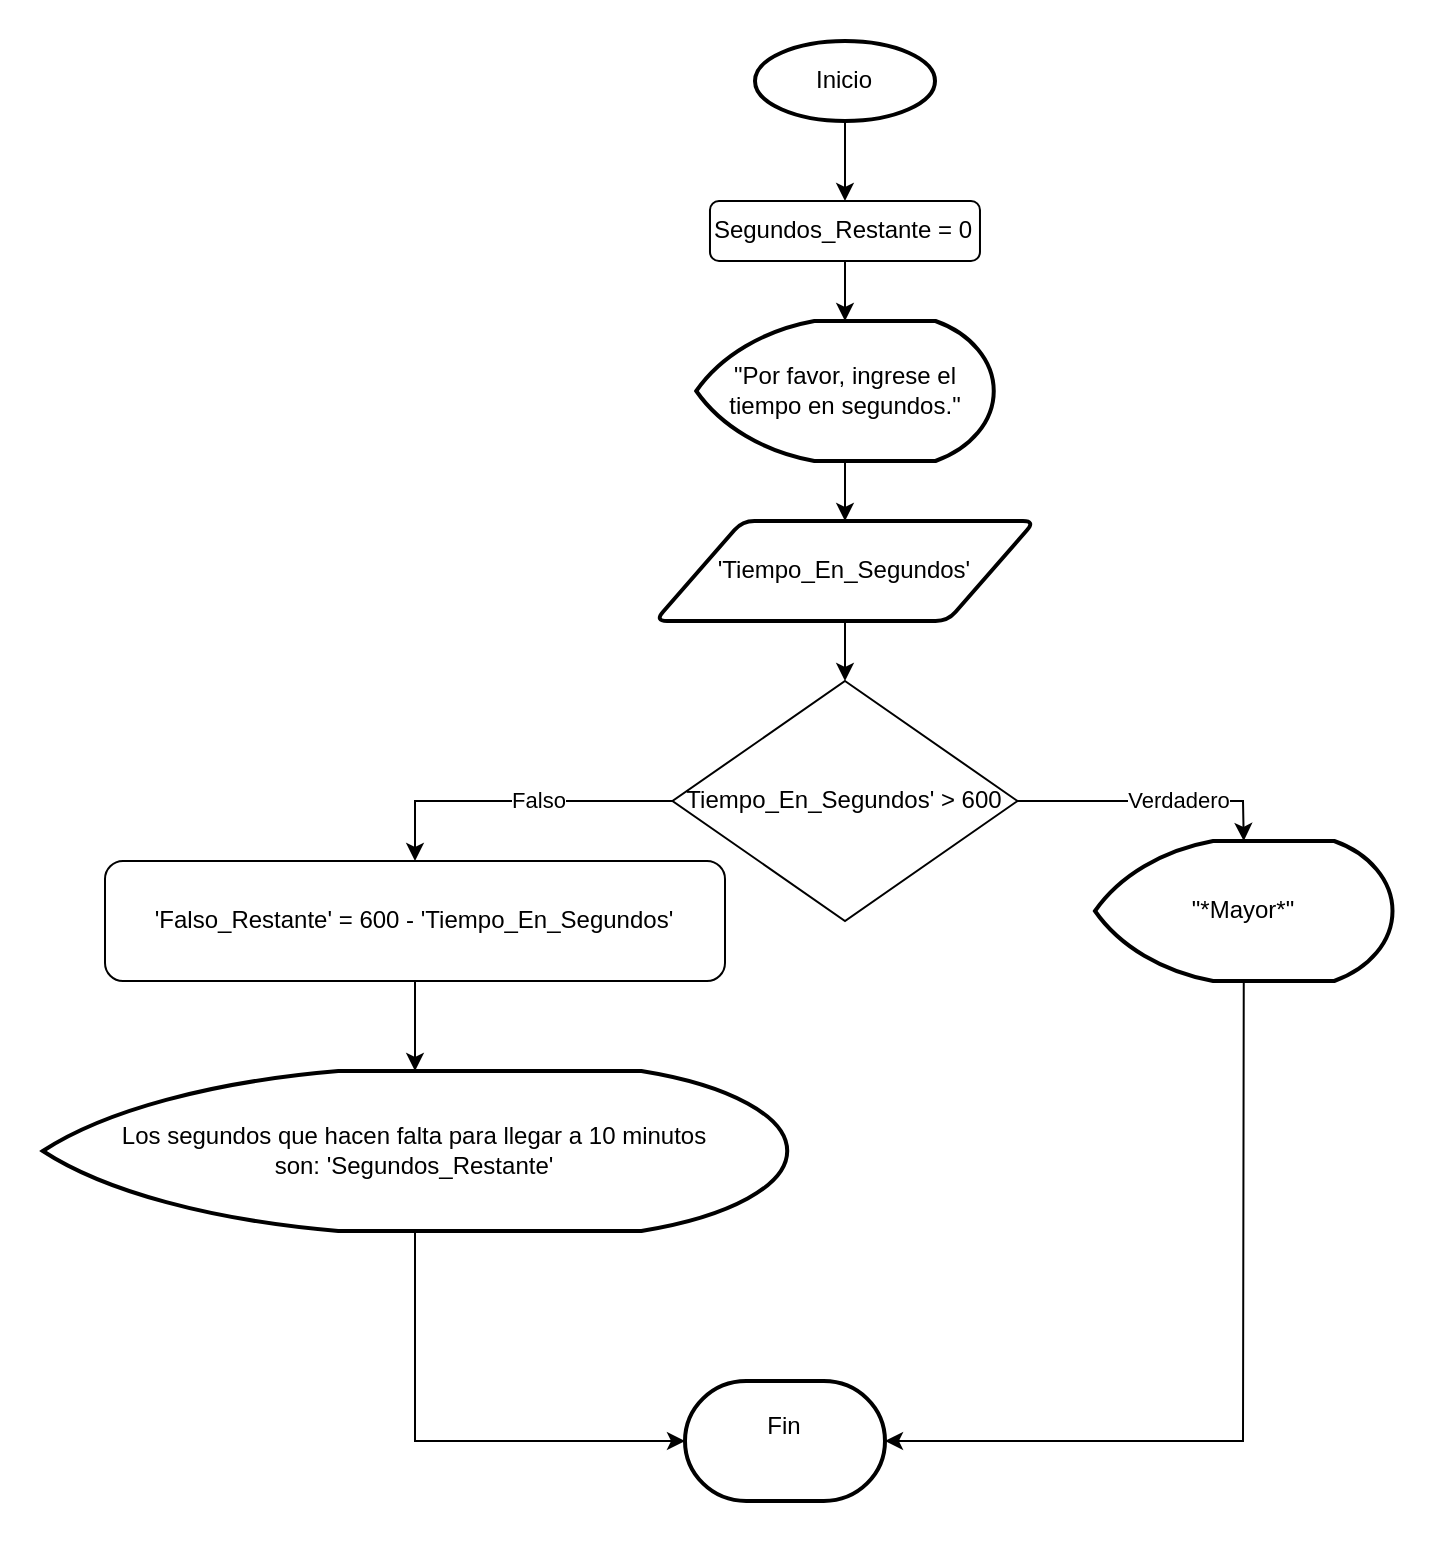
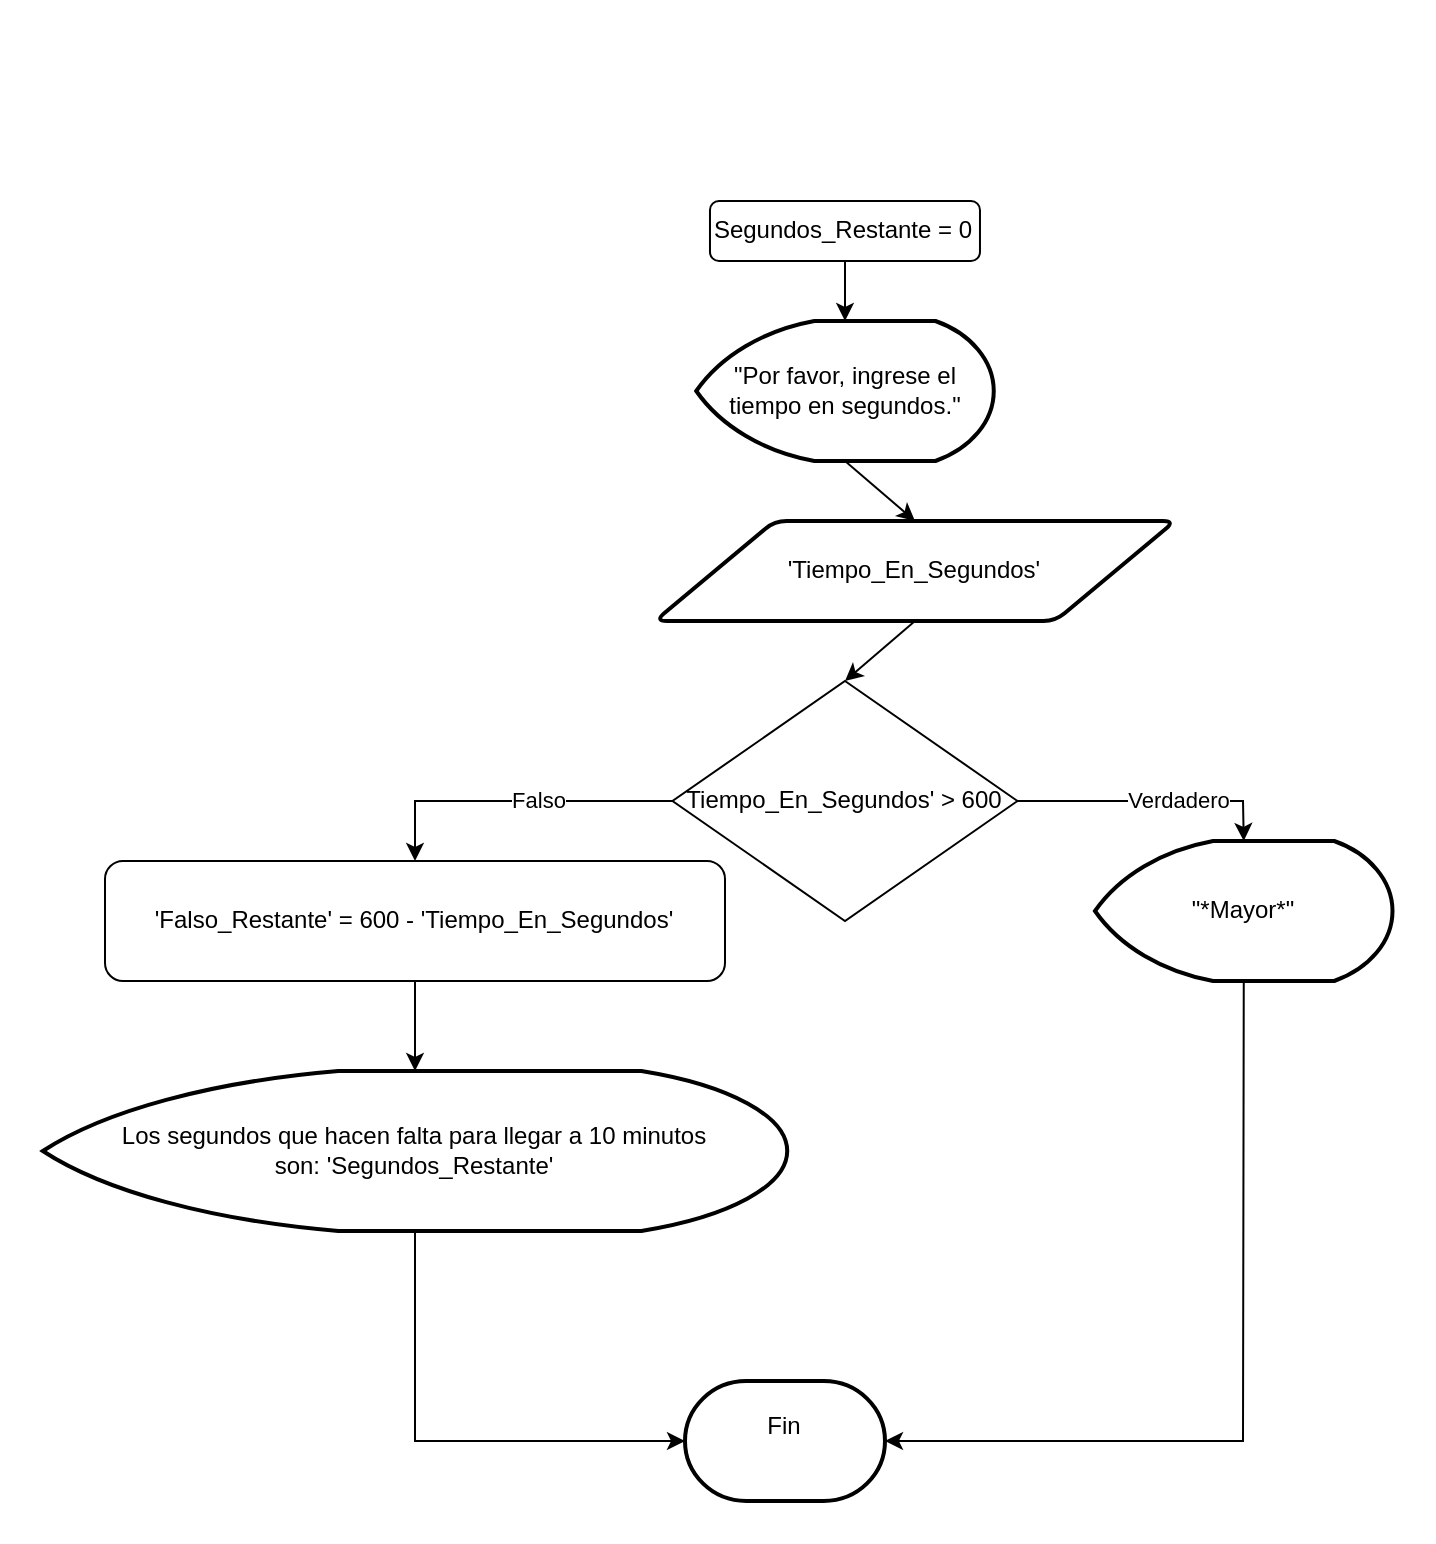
(845, 81) -> none
(845, 154) -> none
(845, 571) -> (915, 571)
